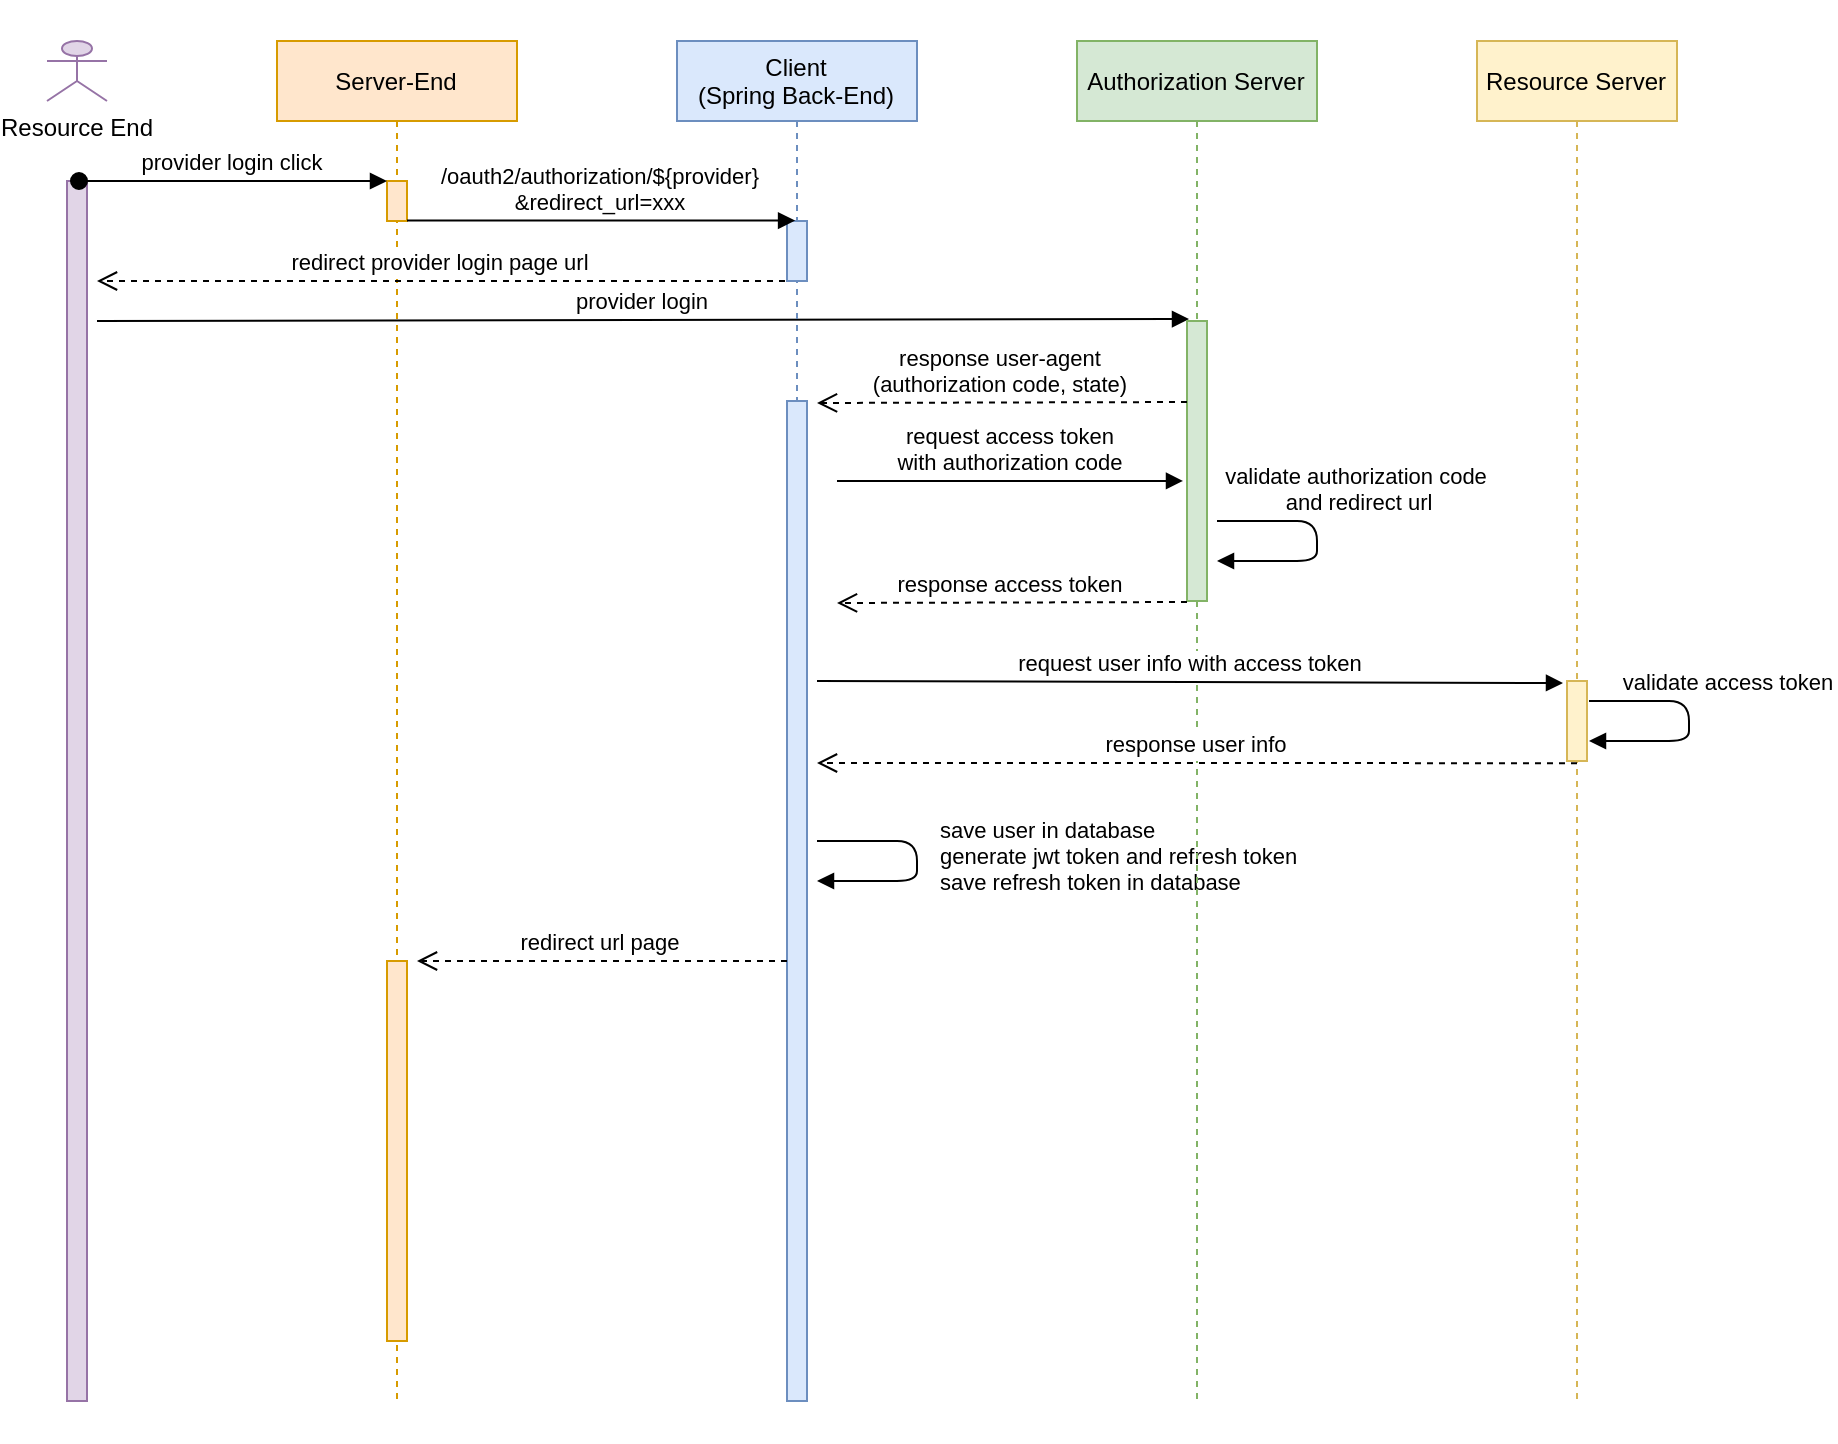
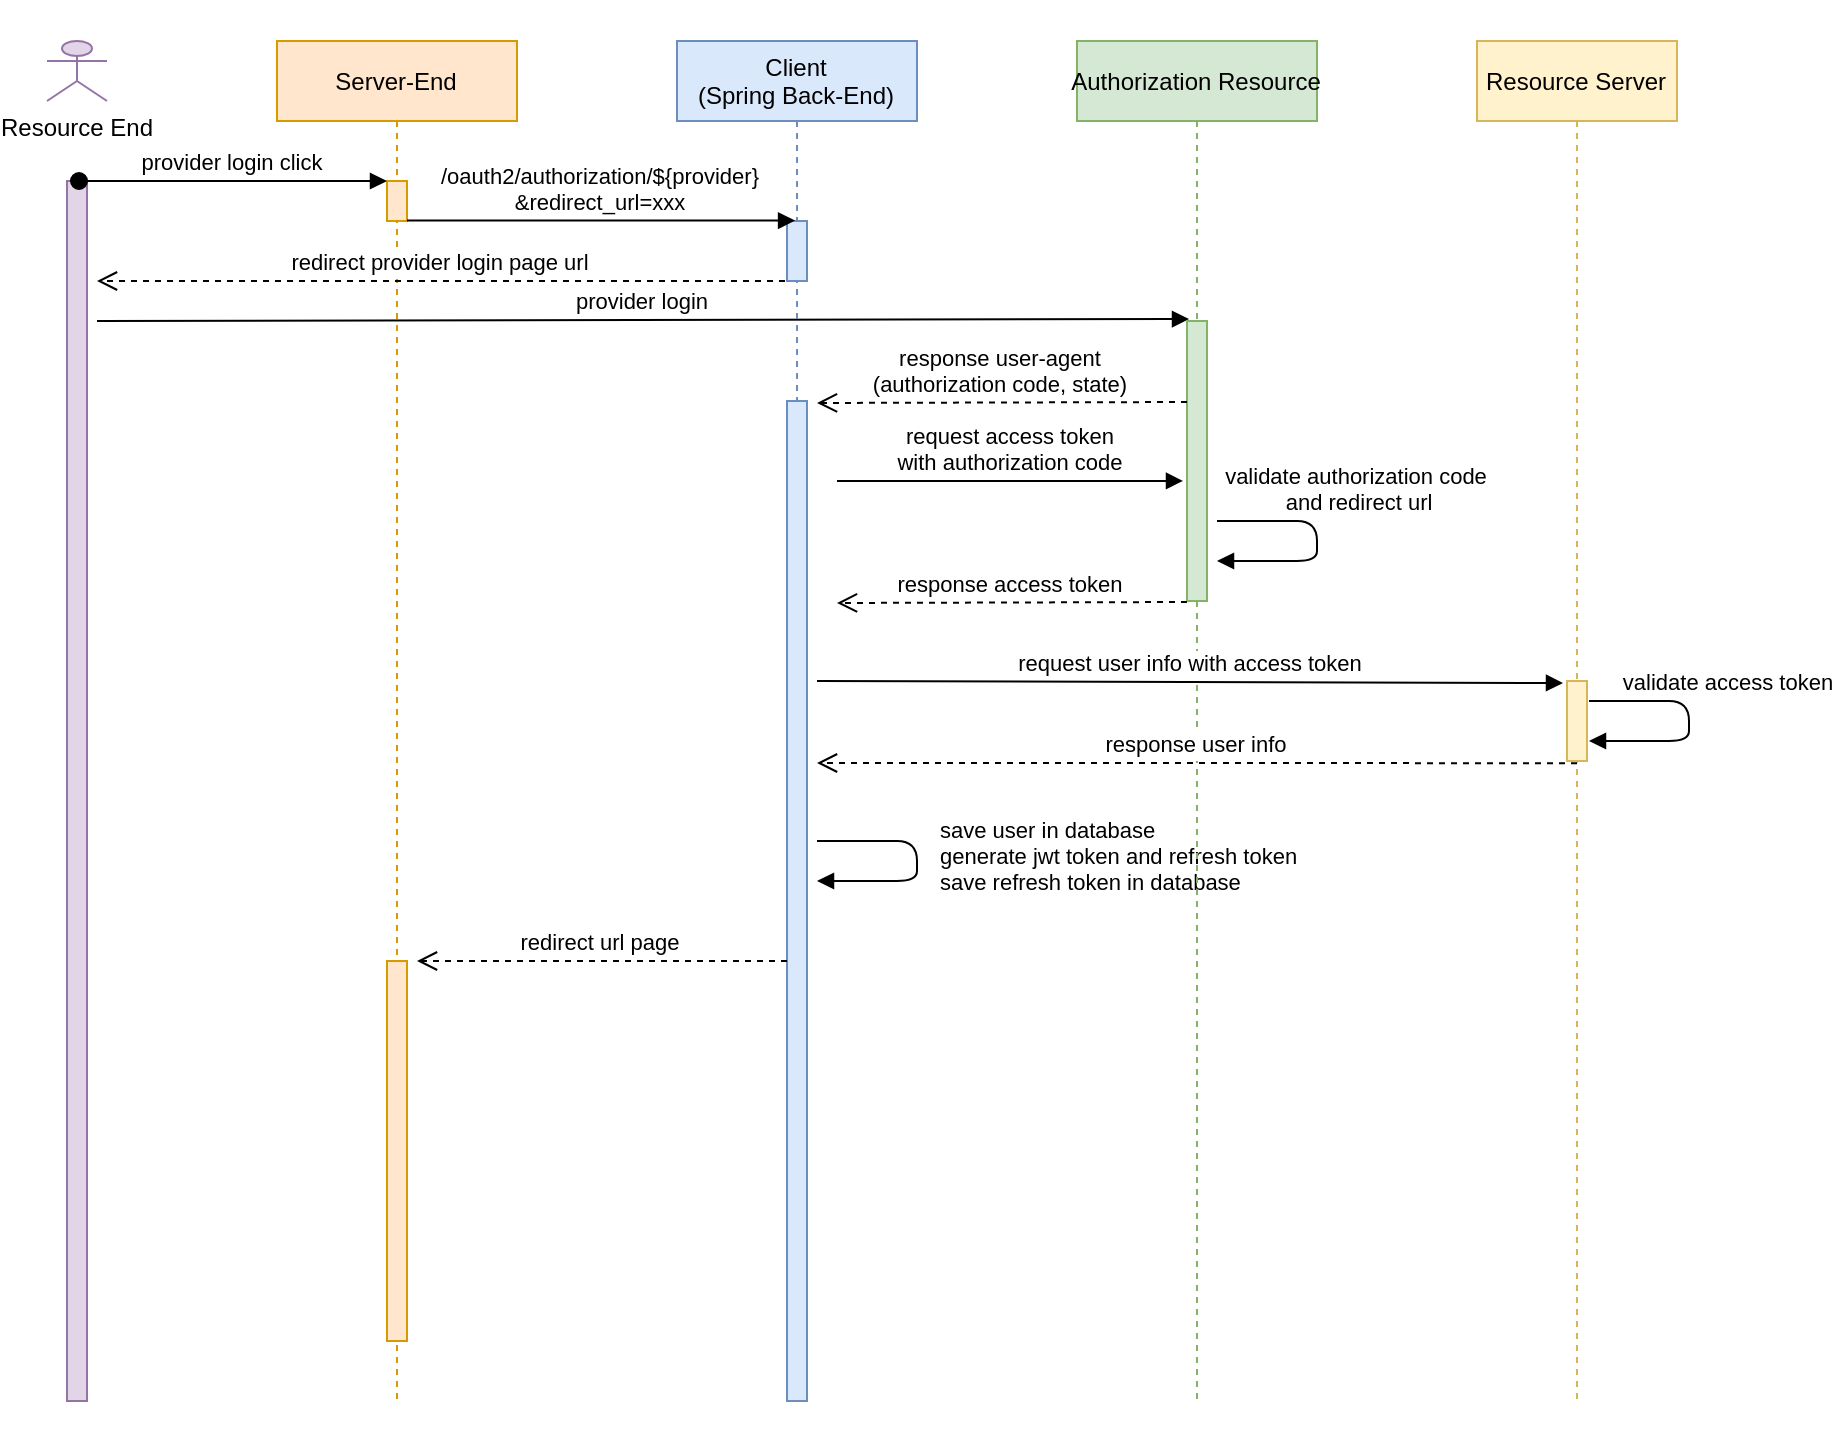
(1196, 82) -> (1196, 82)
